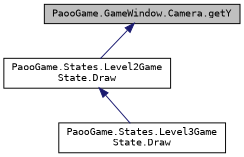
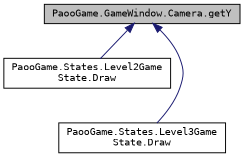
(118, 109) -> (183, 77)
